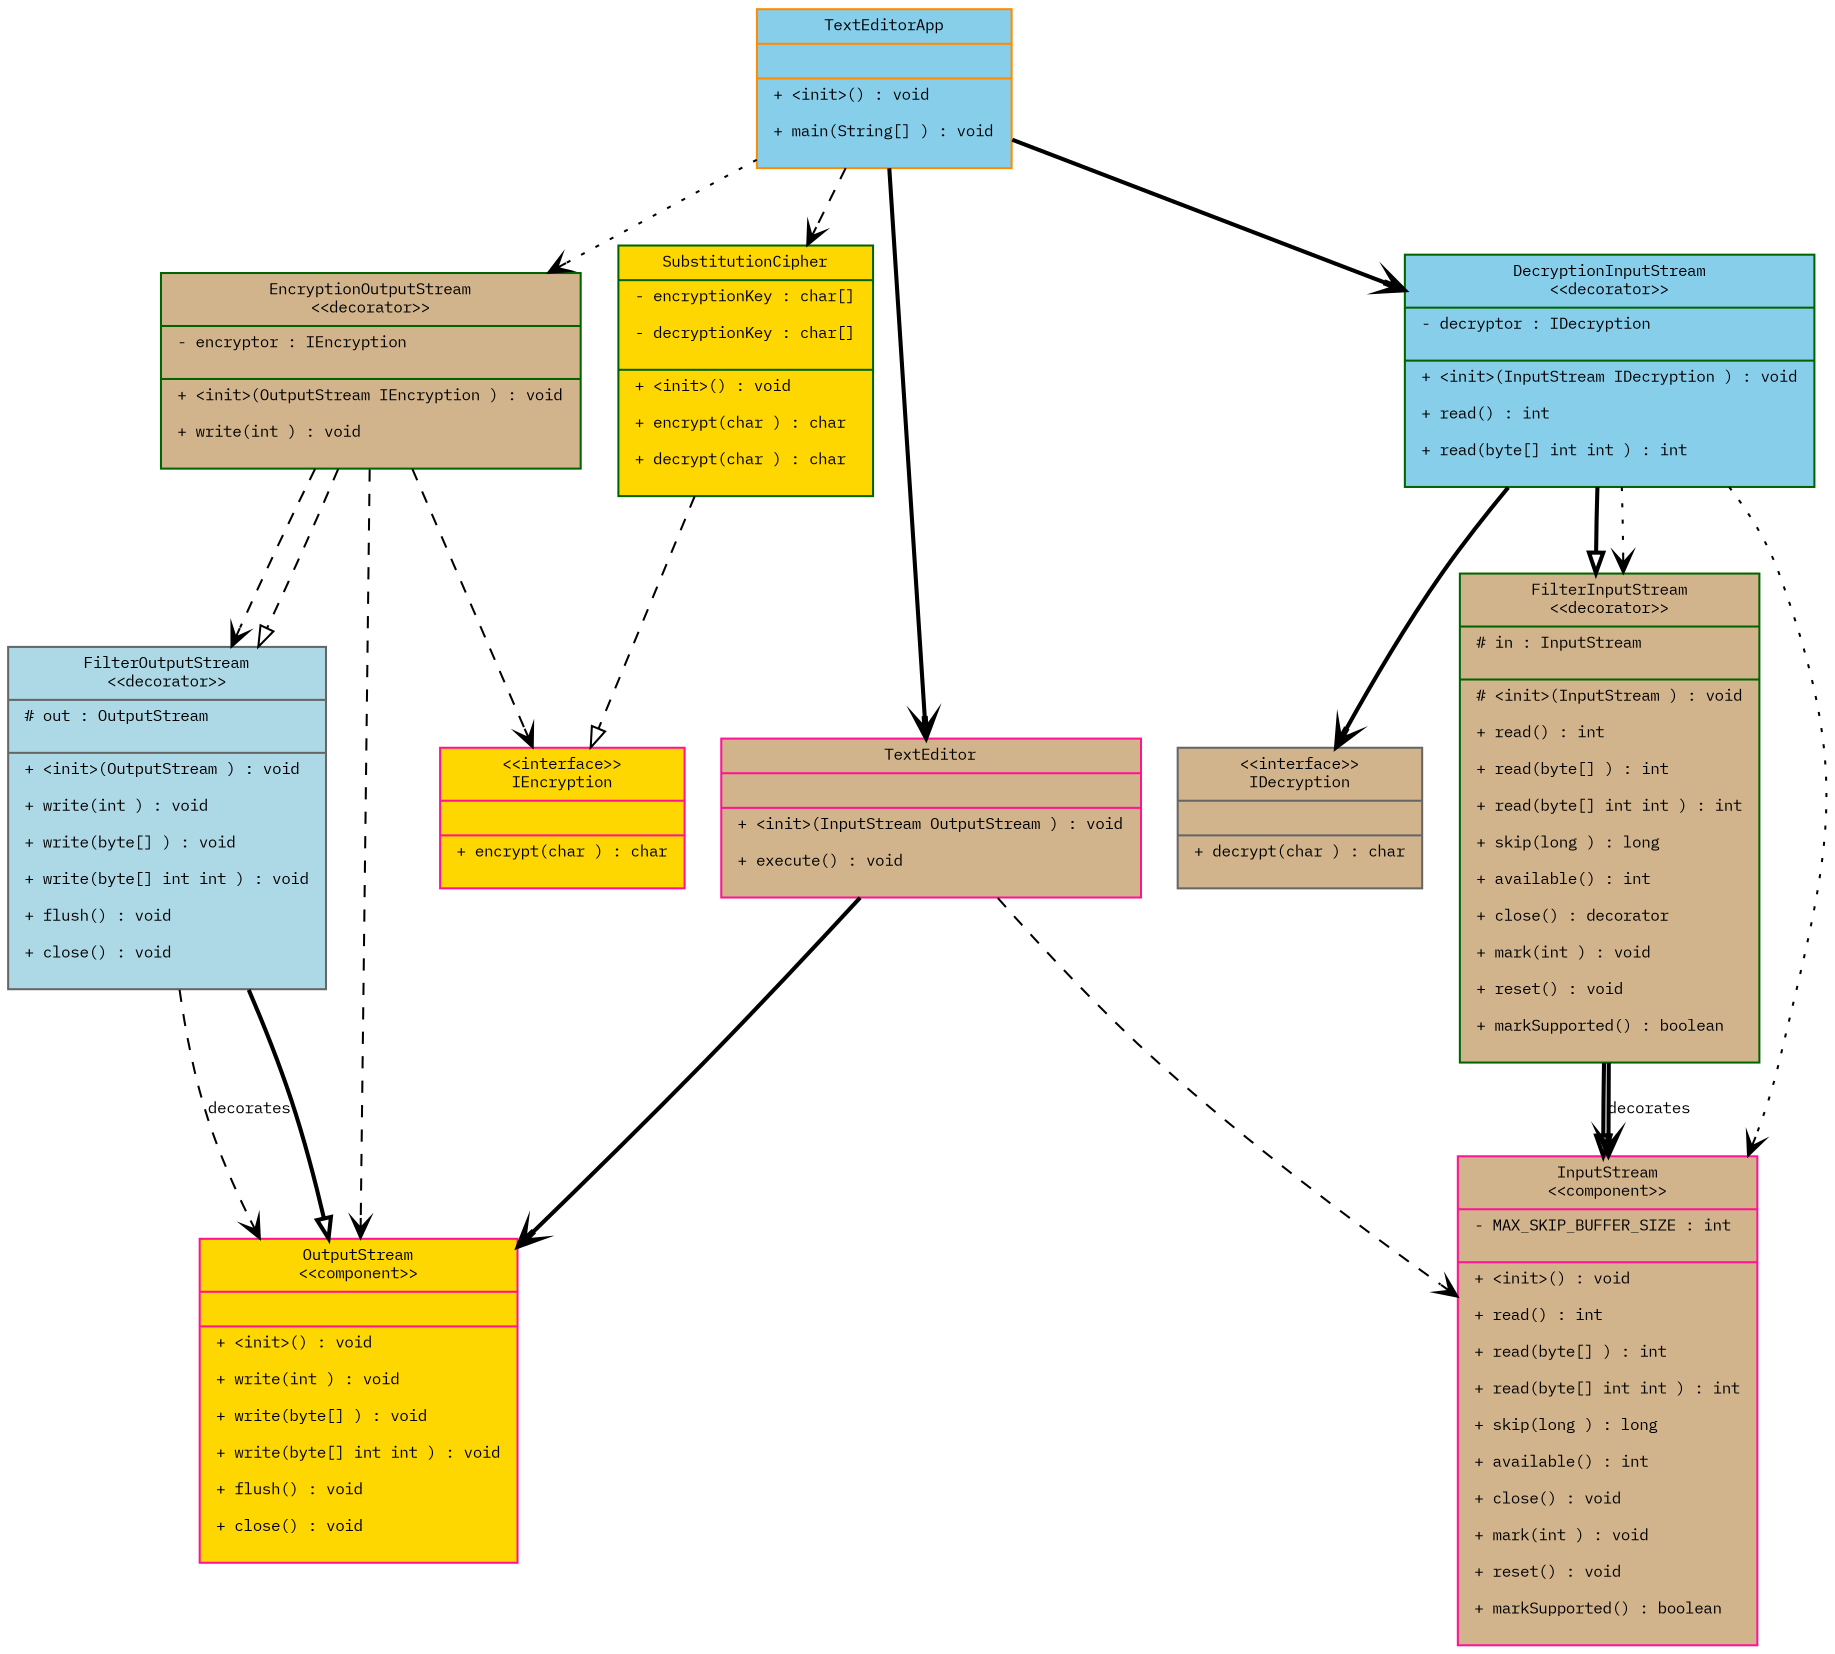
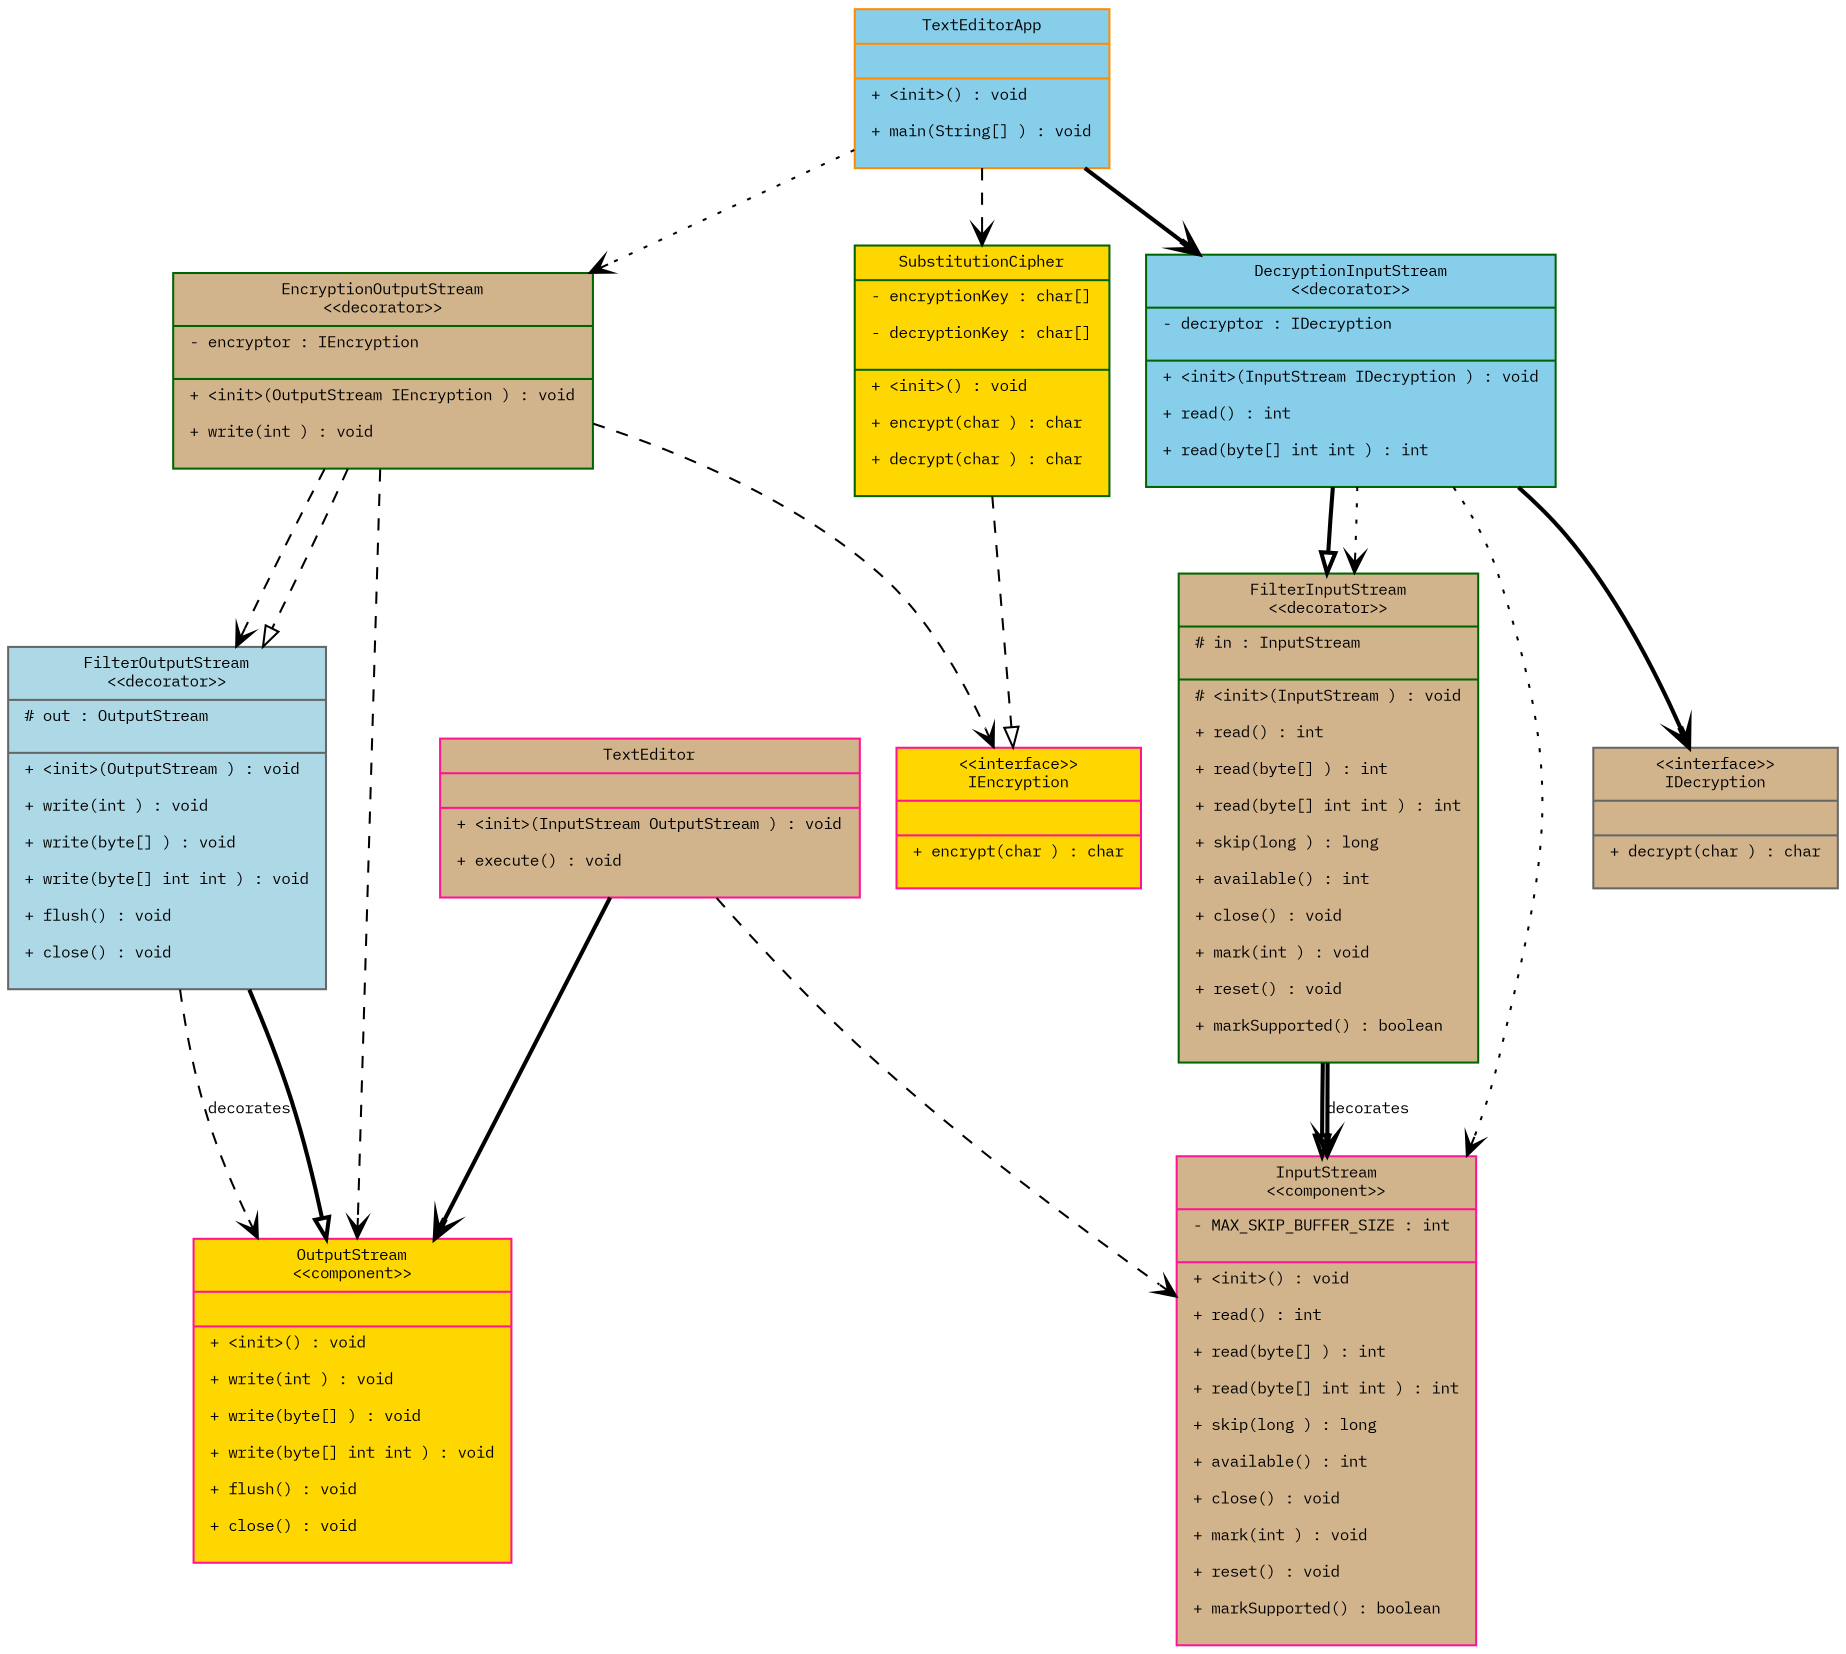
(907, 443) -> none
(1573, 916) -> (1269, 916)
